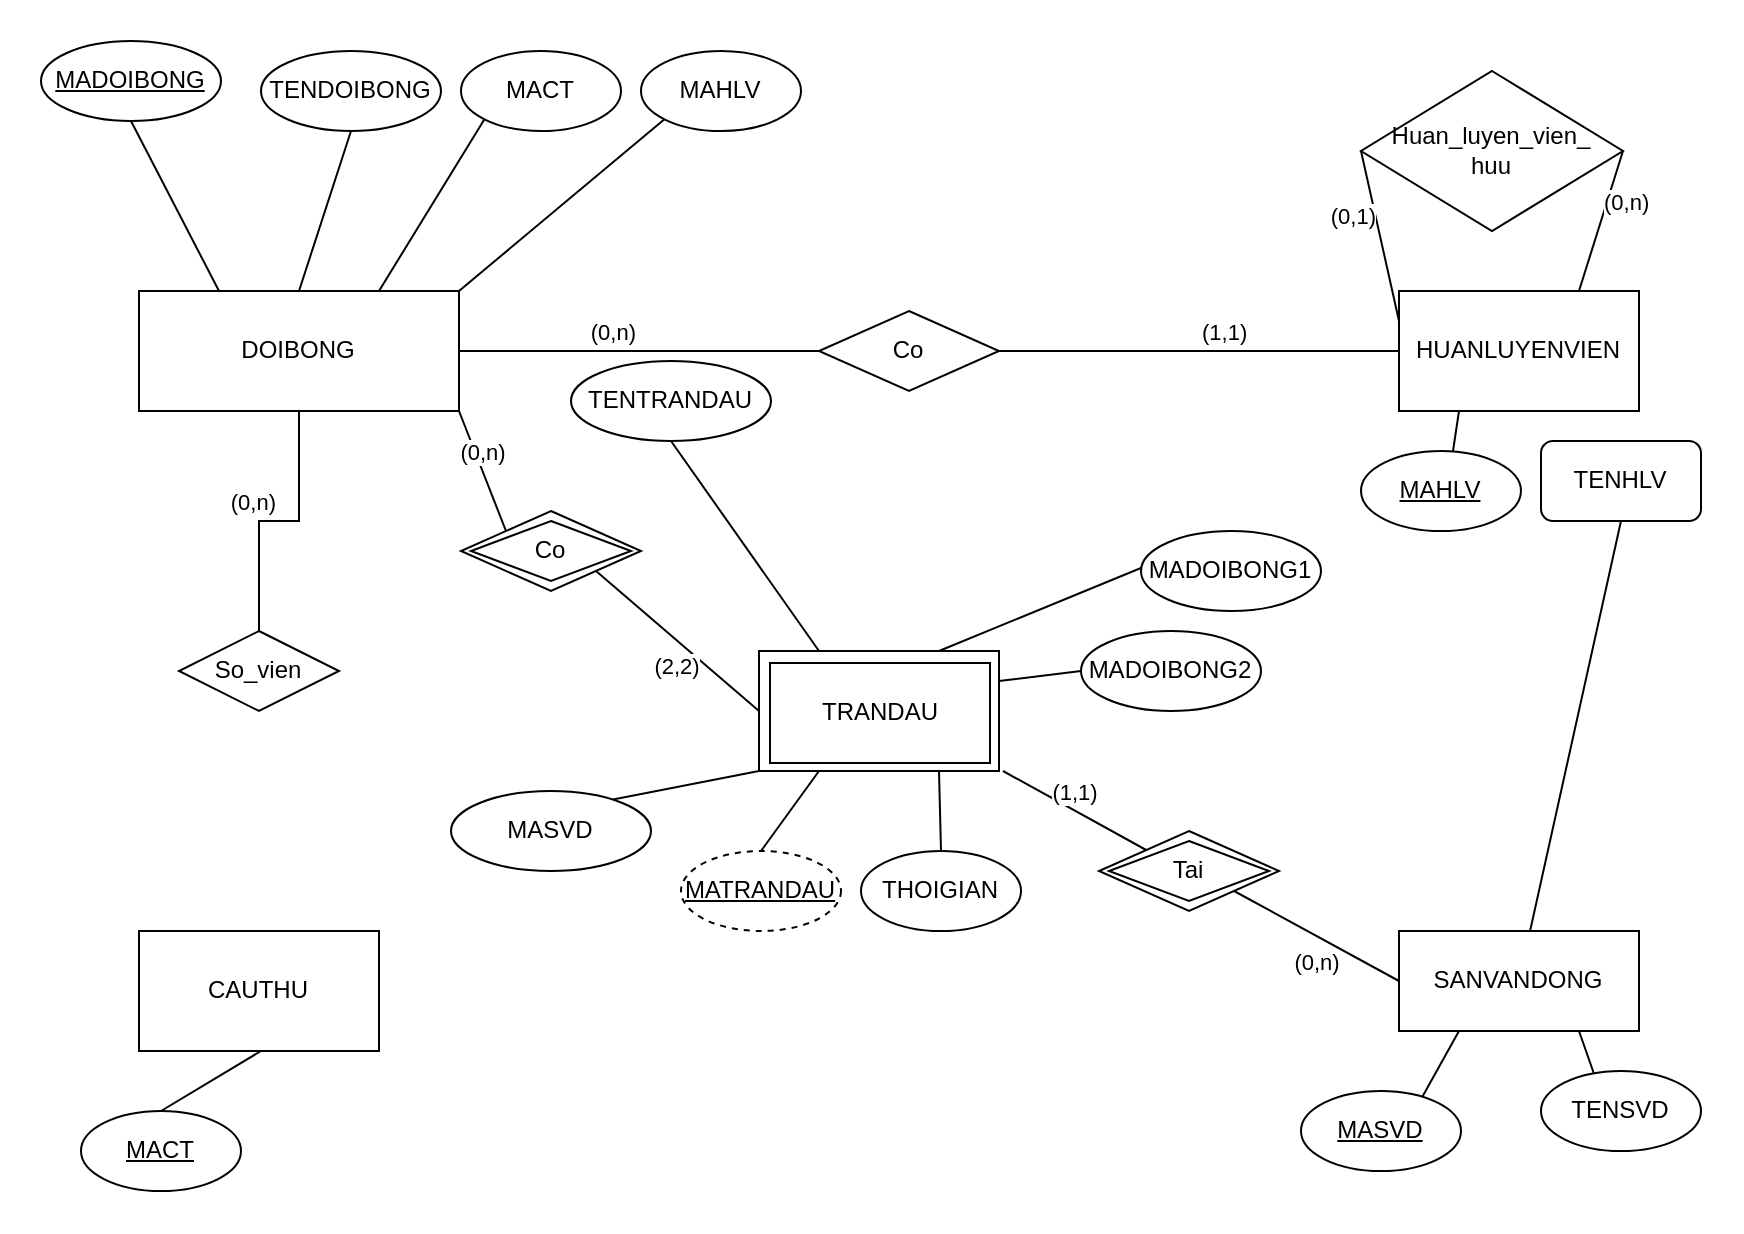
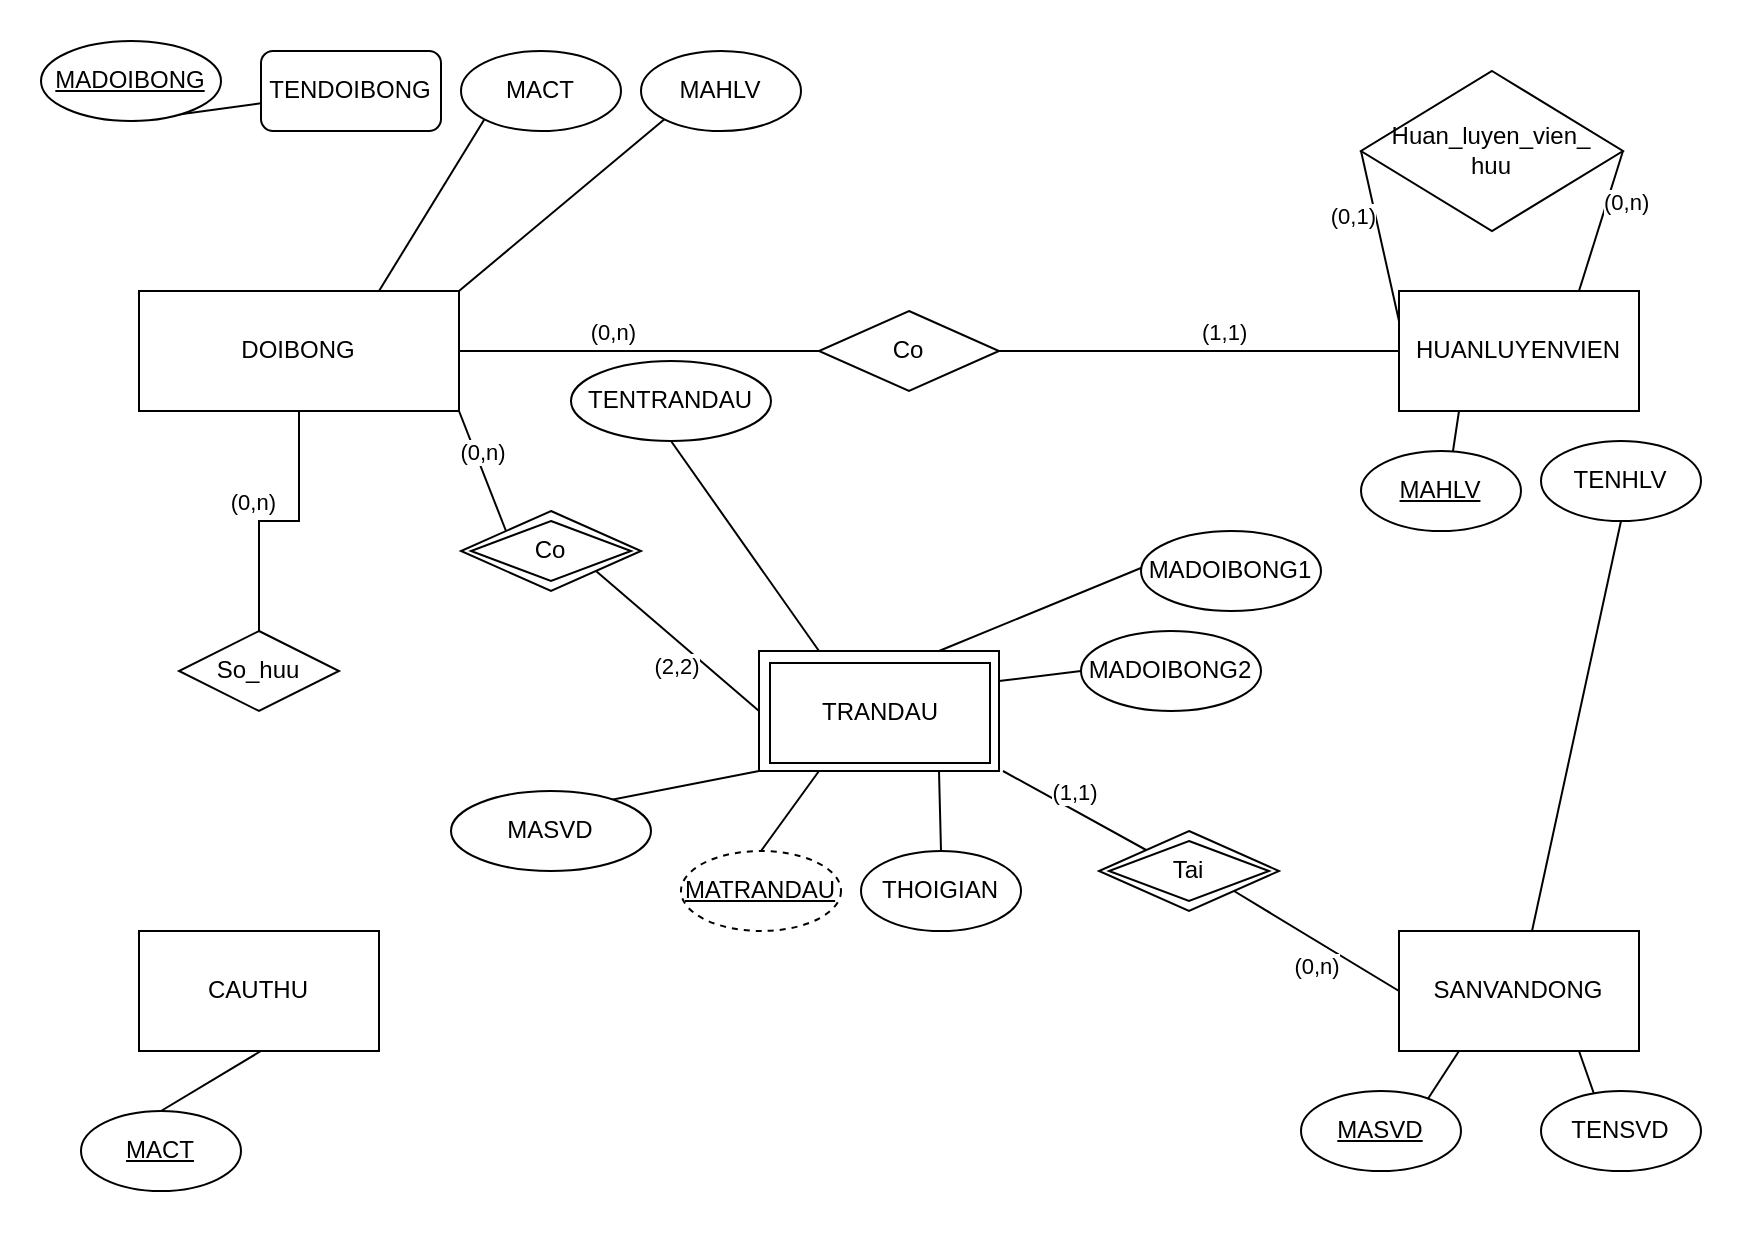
(351, 91) -> (351, 91)
(175, 206) -> (221, 109)
(325, 211) -> none
(1621, 481) -> (1621, 481)
(259, 671) -> (259, 671)
(1519, 981) -> (1519, 991)
(1621, 1111) -> (1621, 1131)
